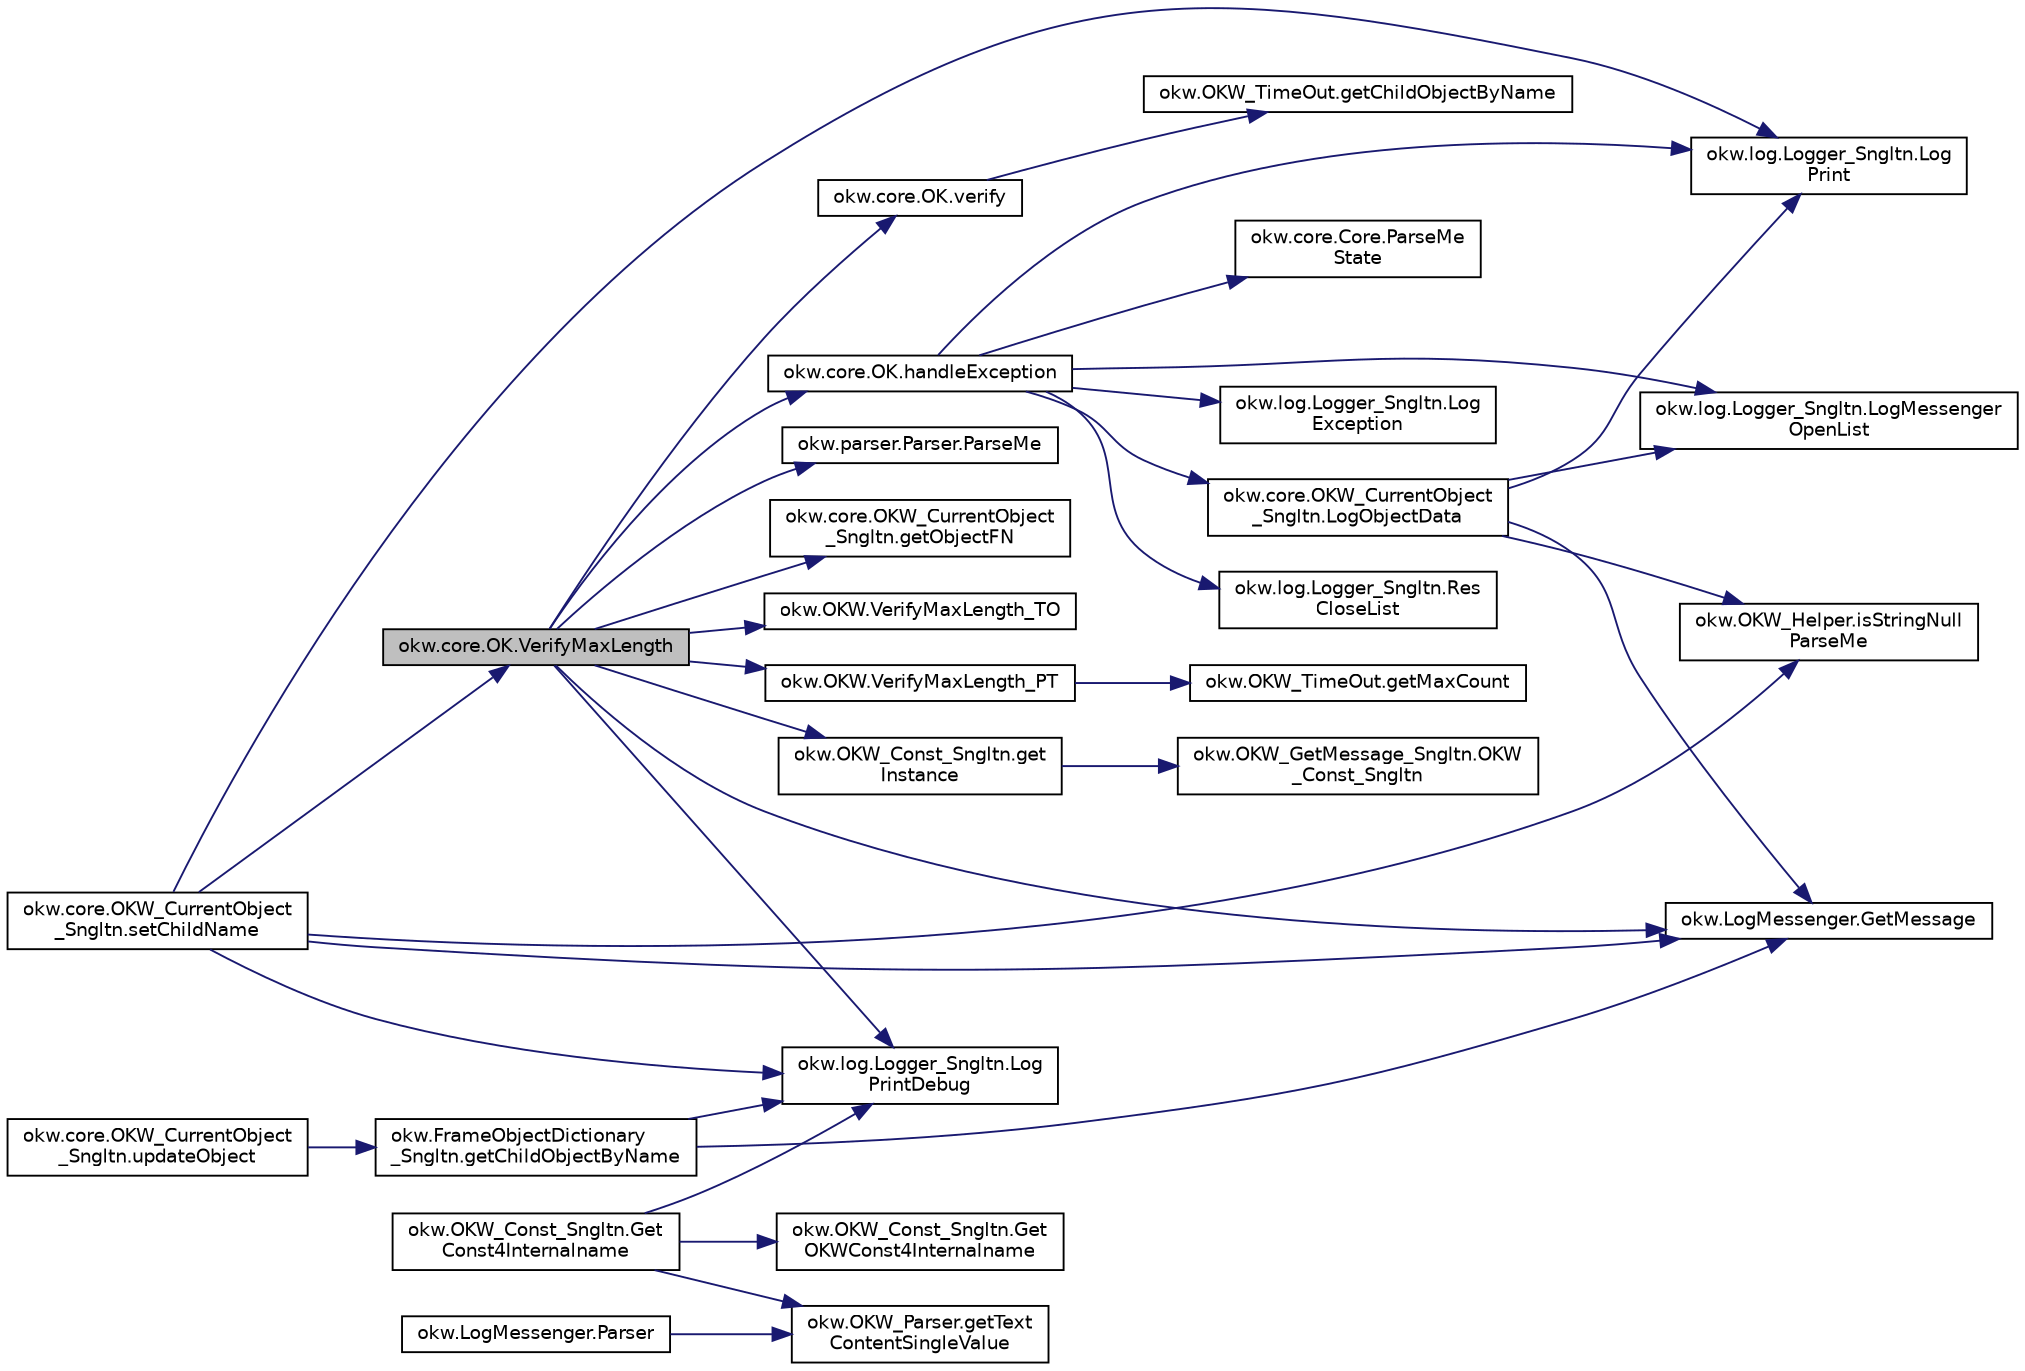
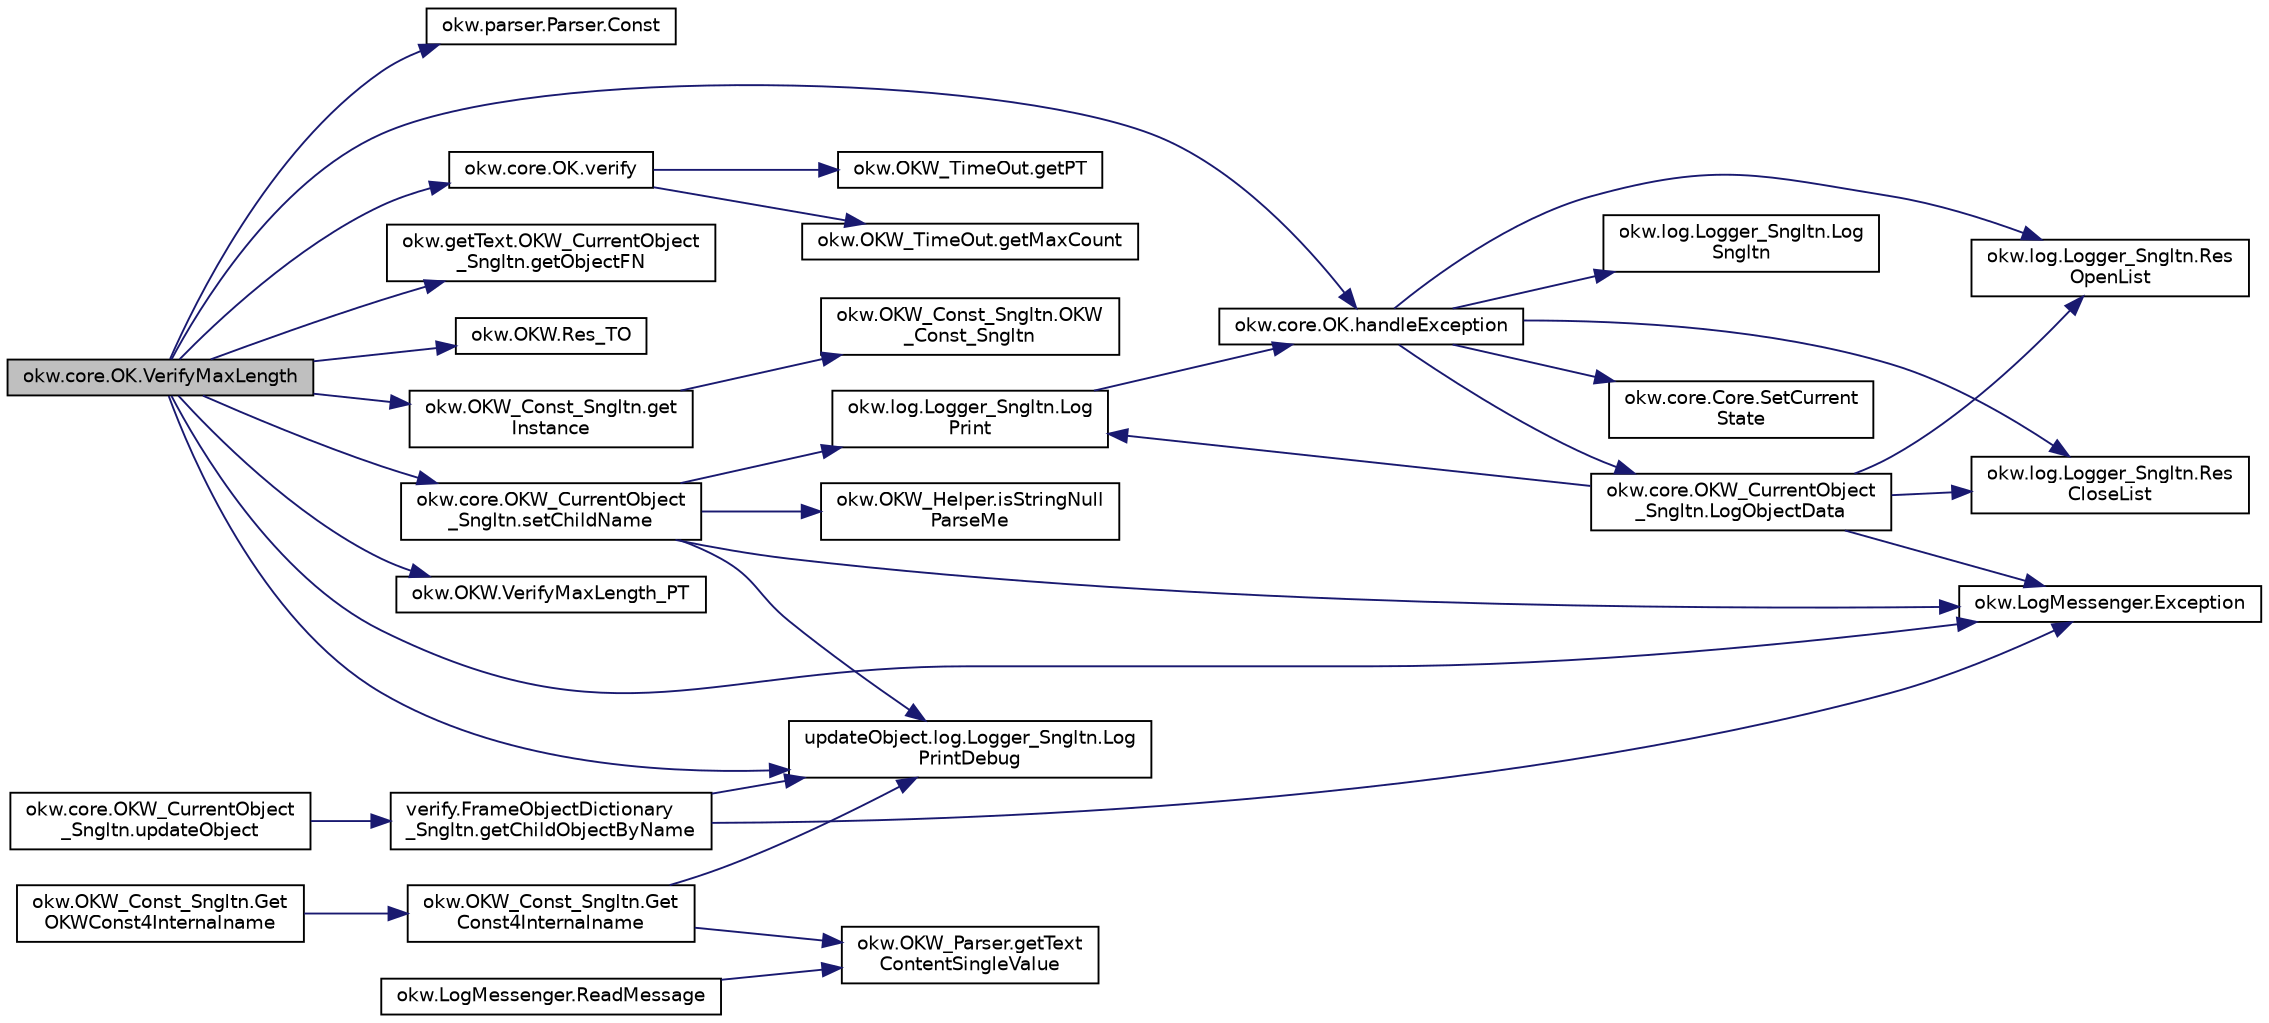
(1358, 94) -> (970, 170)
(1276, 166) -> (1184, 370)
(1358, 249) -> (1741, 410)
(1358, 415) -> (1741, 243)
(1829, 421) -> (2110, 268)
(920, 445) -> (551, 26)
(920, 528) -> (551, 253)
(1614, 564) -> (1922, 494)
(920, 611) -> (551, 336)
(1123, 683) -> (749, 204)
(1358, 766) -> (970, 327)
(346, 785) -> (309, 440)
(1829, 921) -> (2110, 604)
(920, 1076) -> (970, 749)
(536, 1147) -> (551, 821)
(718, 1242) -> (346, 914)
(536, 1334) -> (551, 997)
